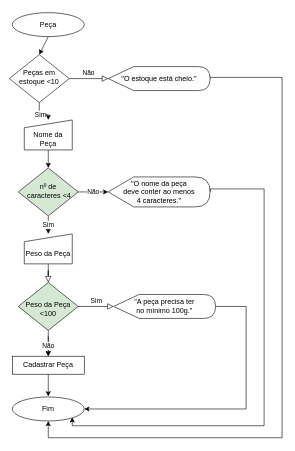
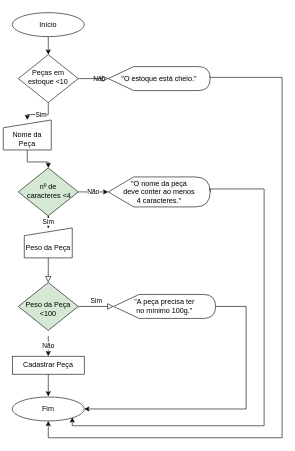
(48, 24) -> (48, 24)
(39, 78) -> (48, 78)
(48, 135) -> (27, 135)
(48, 249) -> (48, 243)
(48, 332) -> none
